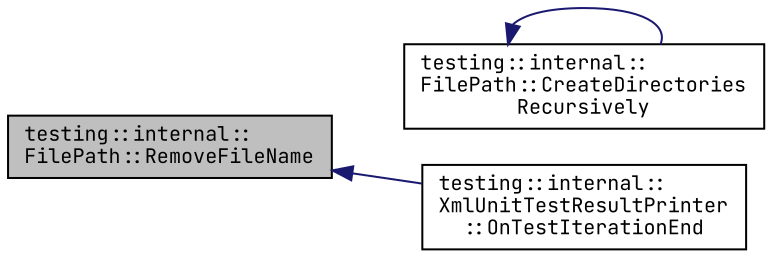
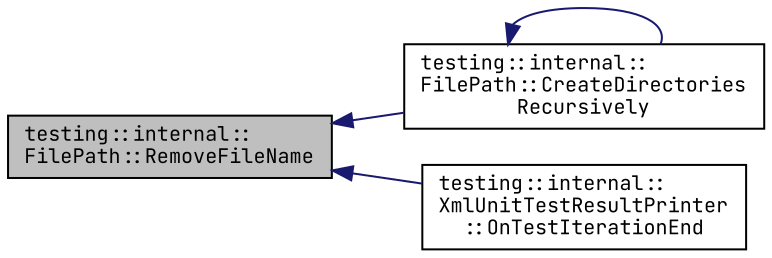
none -> (378, 116)
